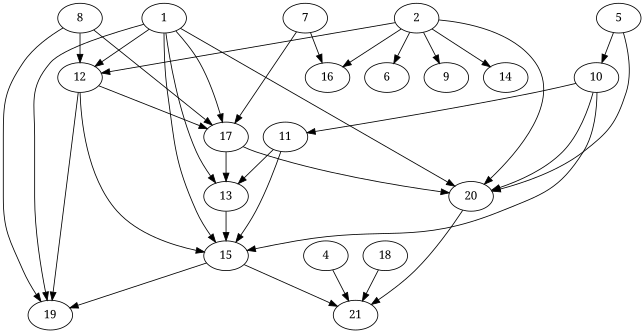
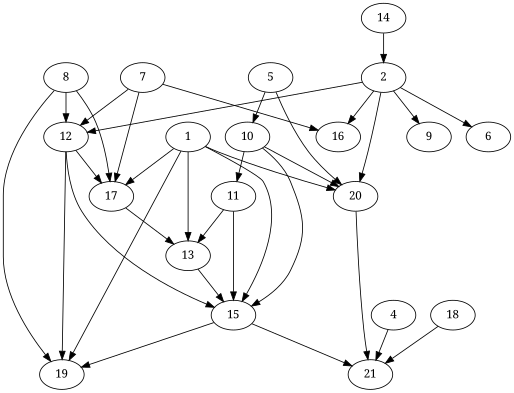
(125, 46) -> (108, 105)
(458, 46) -> (384, 44)
(341, 174) -> none
